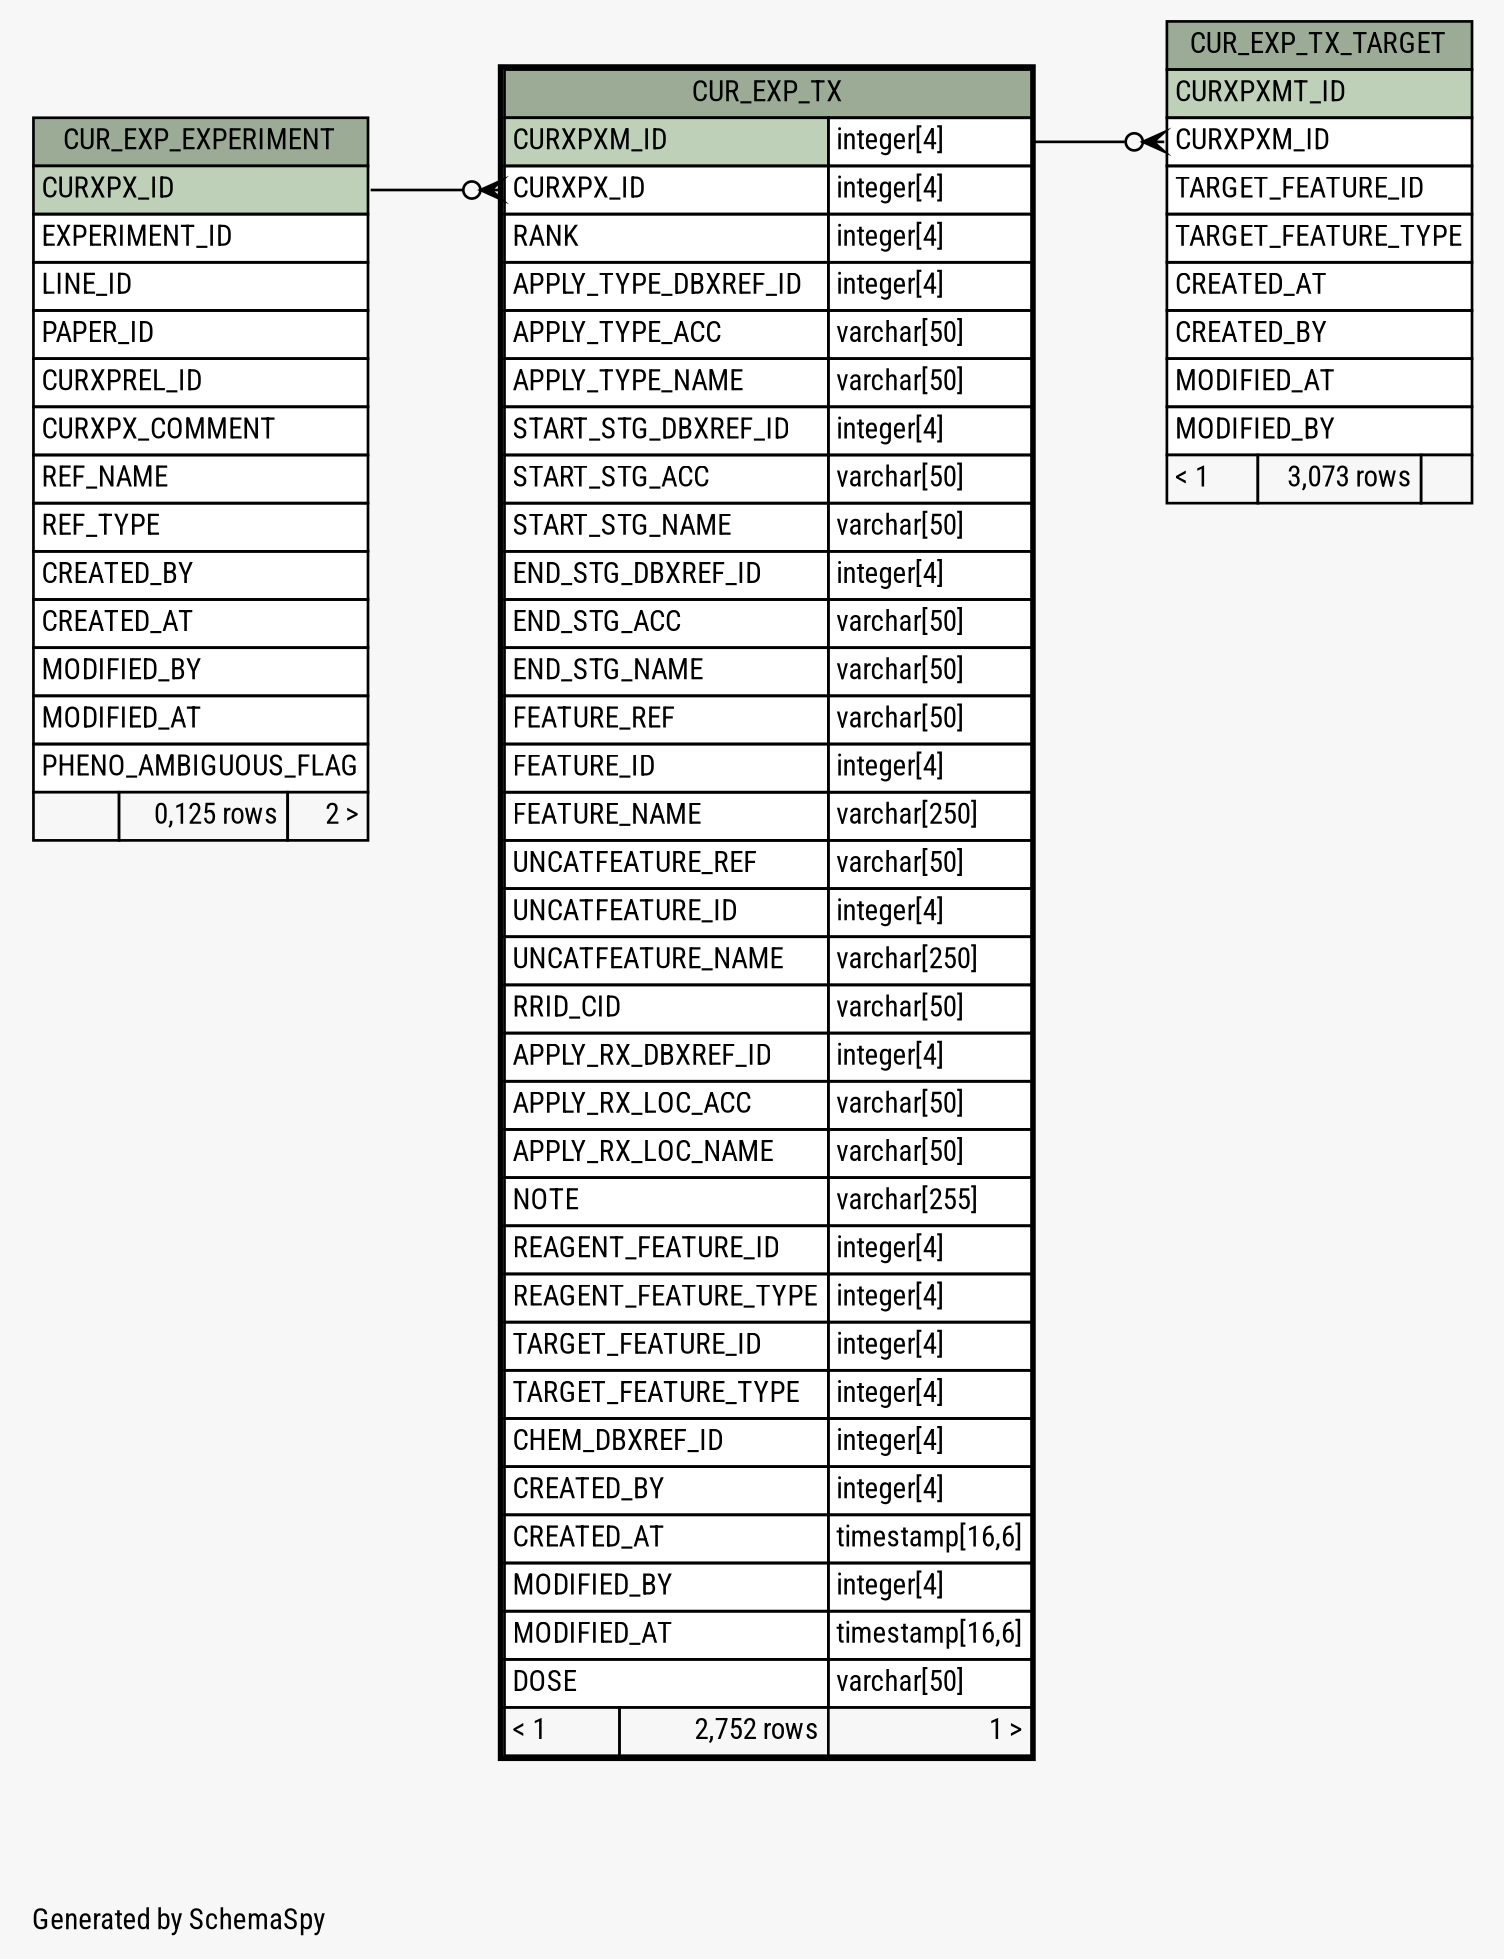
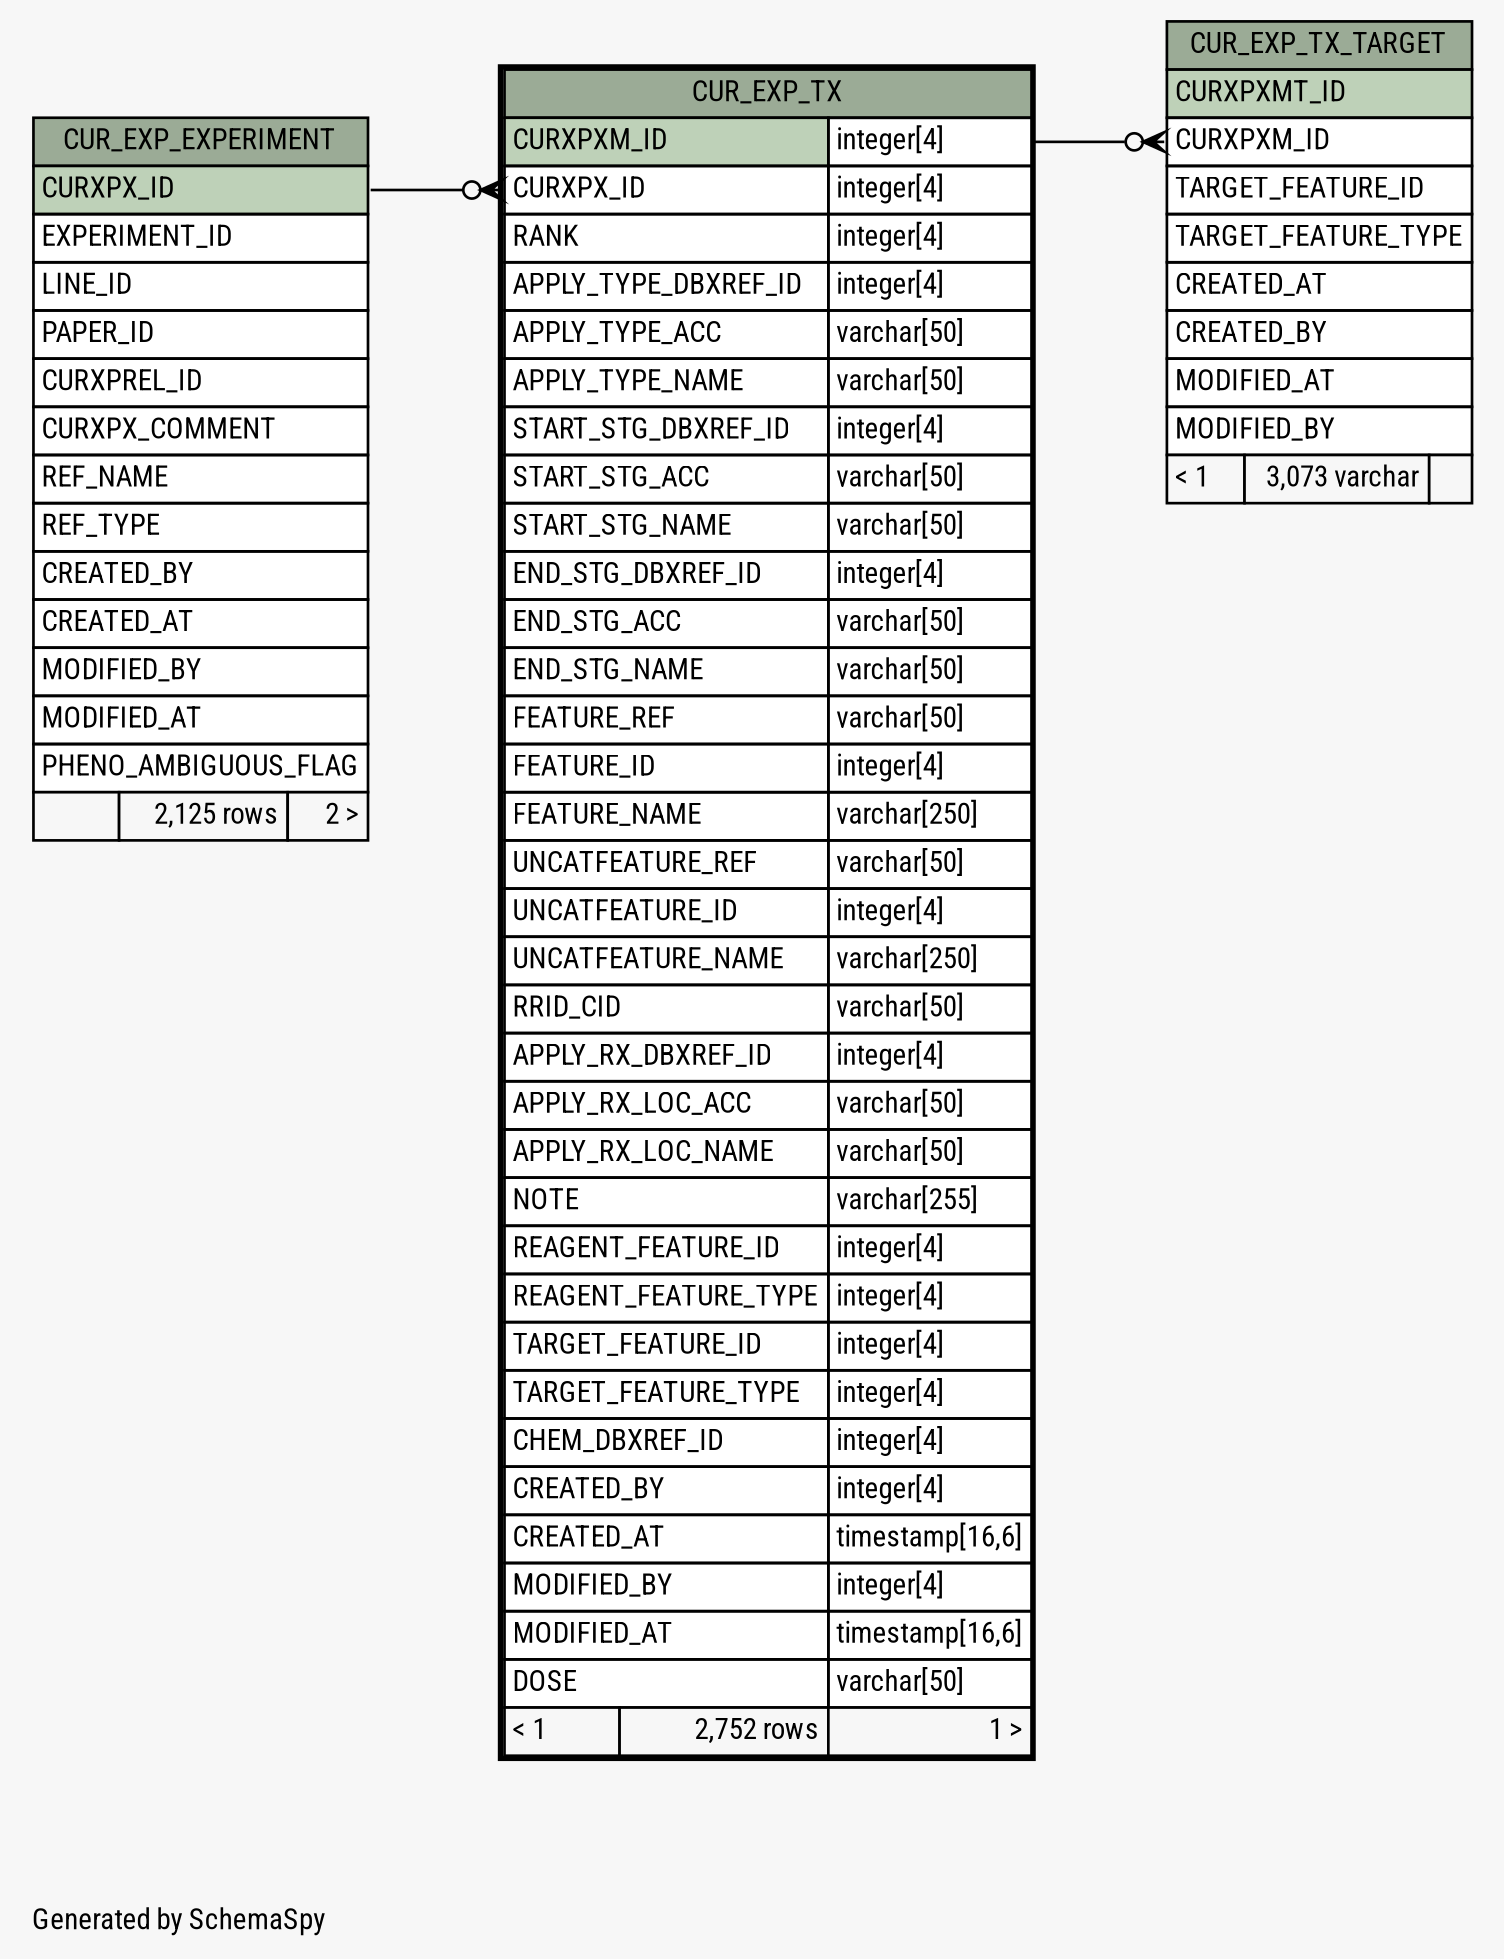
(1350, 478) -> (1344, 478)
(217, 815) -> (217, 815)
